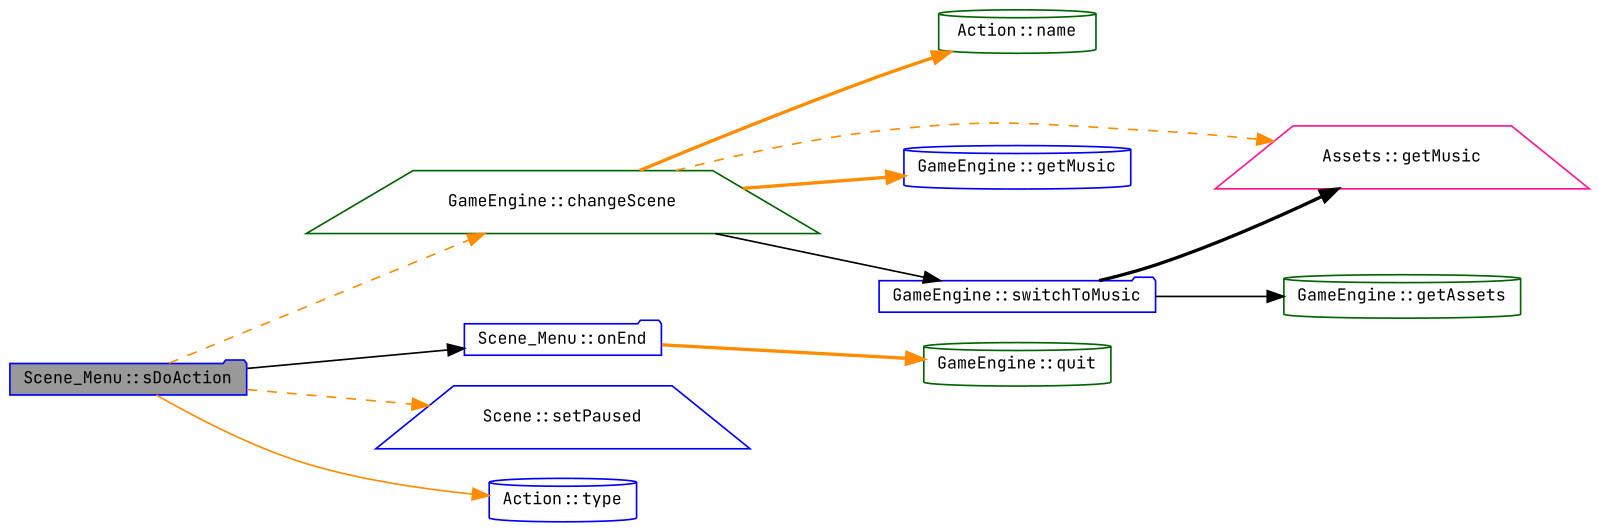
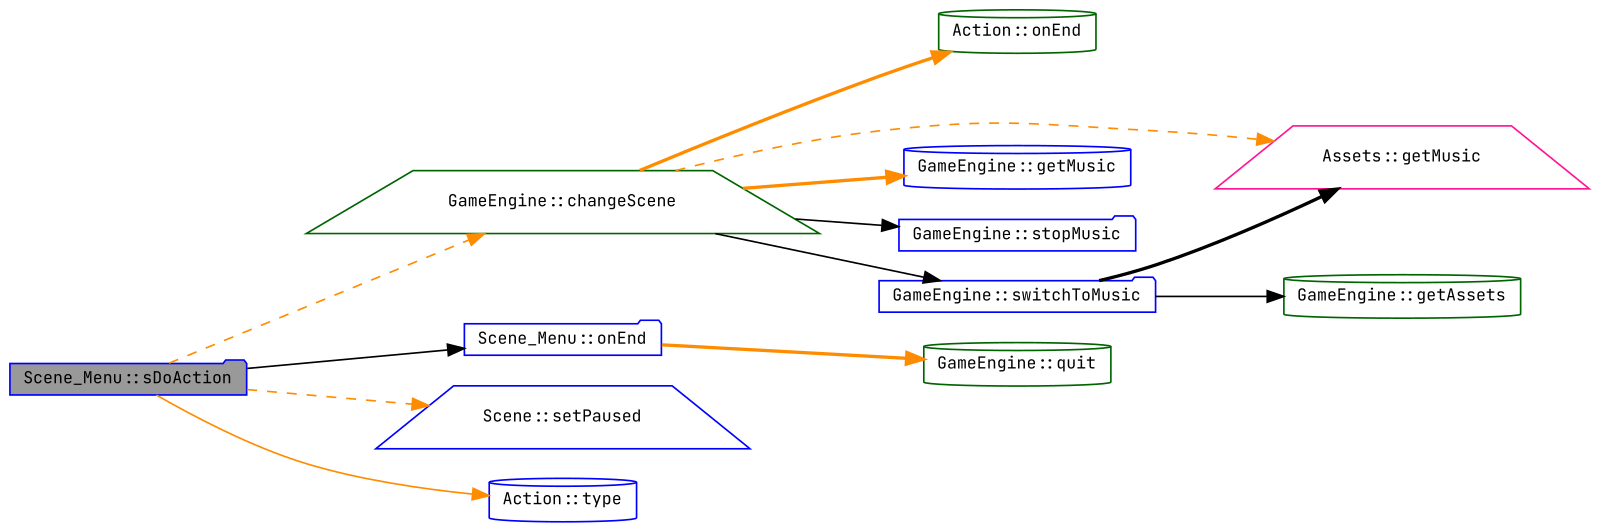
(1017, 32) -> (1017, 32)
none -> (1017, 235)
